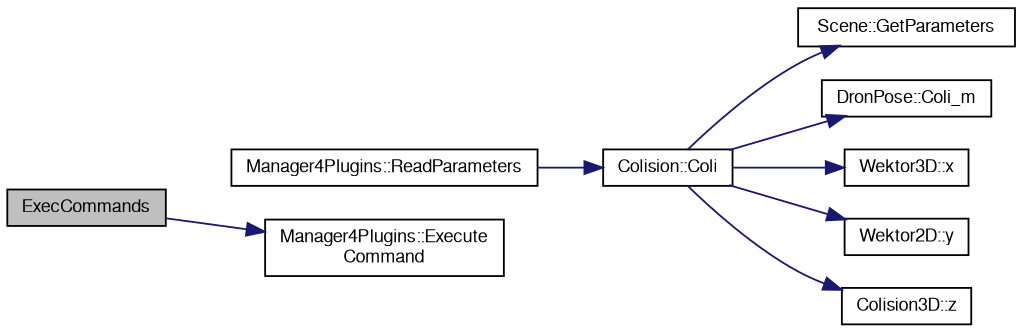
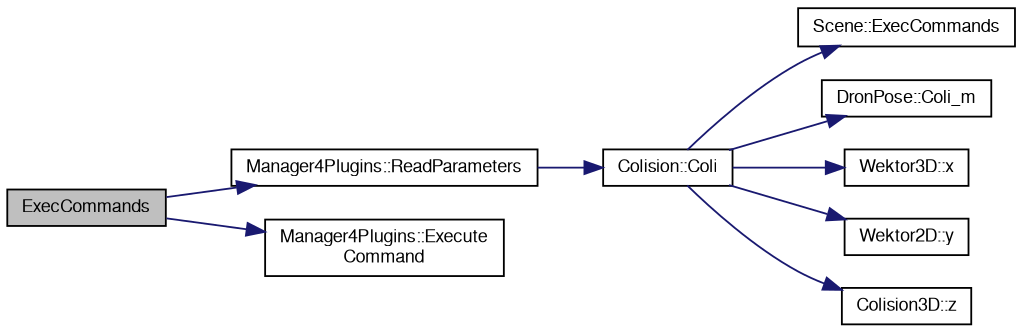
(907, 27) -> (907, 27)
none -> (202, 192)
